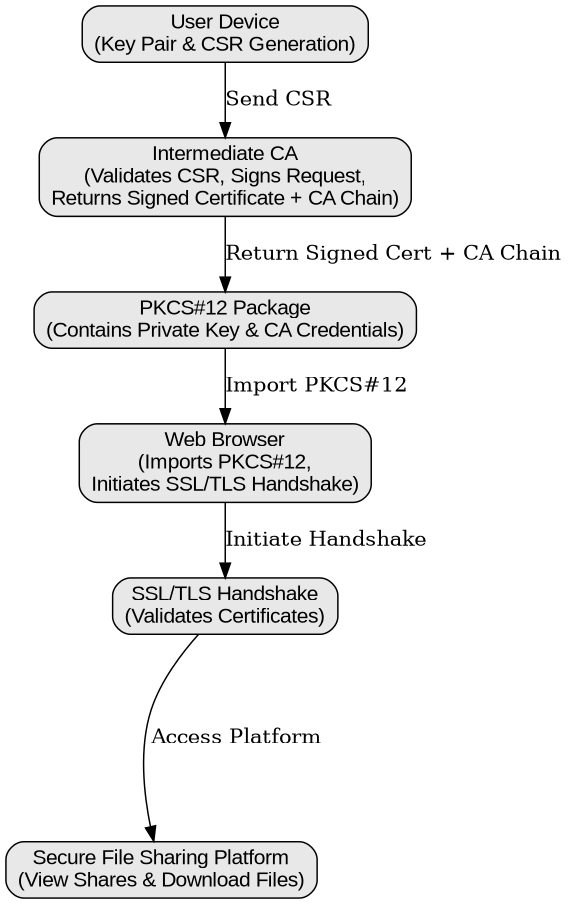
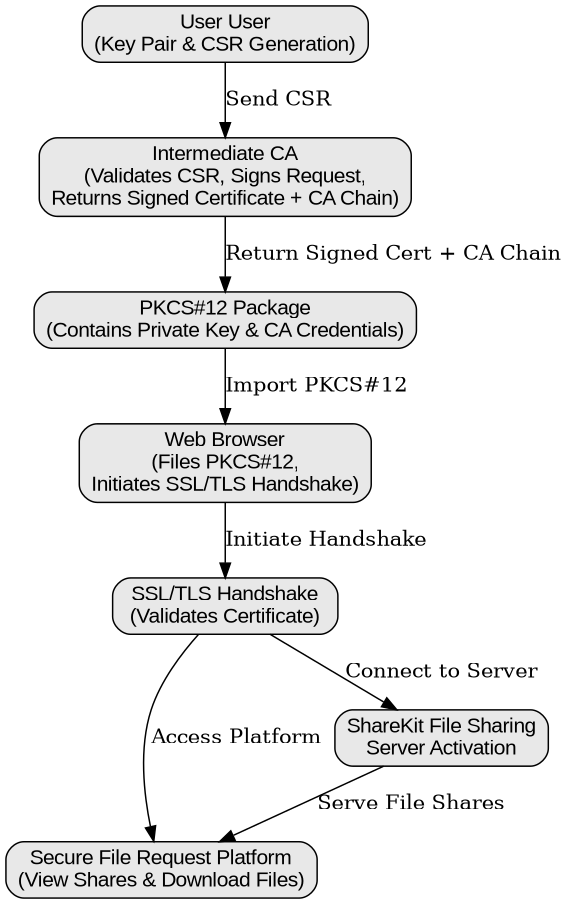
(225, 34) -> (225, 34)
(225, 463) -> (225, 463)
(225, 606) -> (225, 606)
none -> (442, 738)
(162, 870) -> (162, 870)
